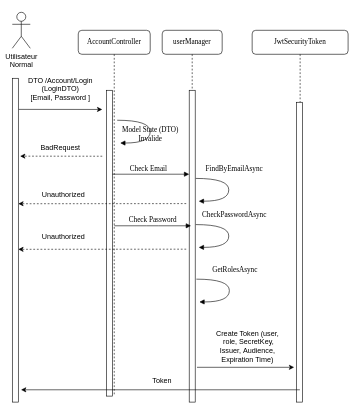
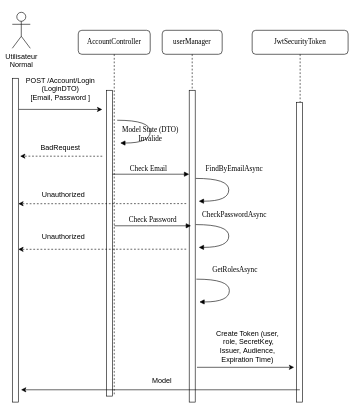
(61, 89) -> (61, 89)
(162, 381) -> (162, 381)
